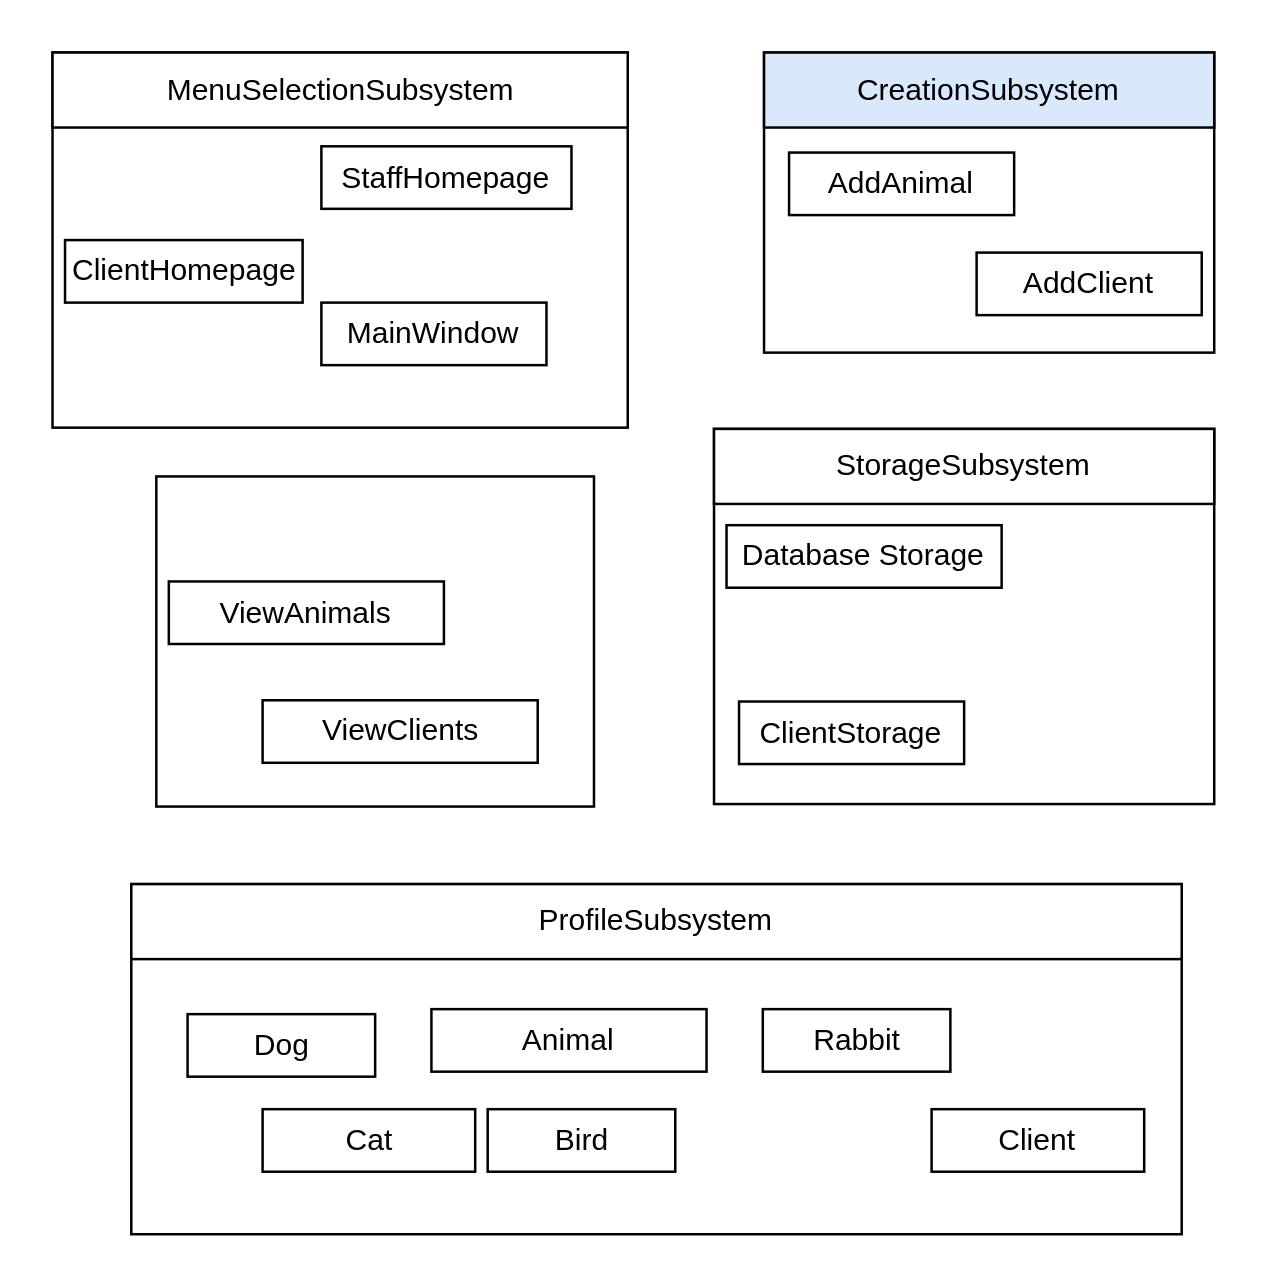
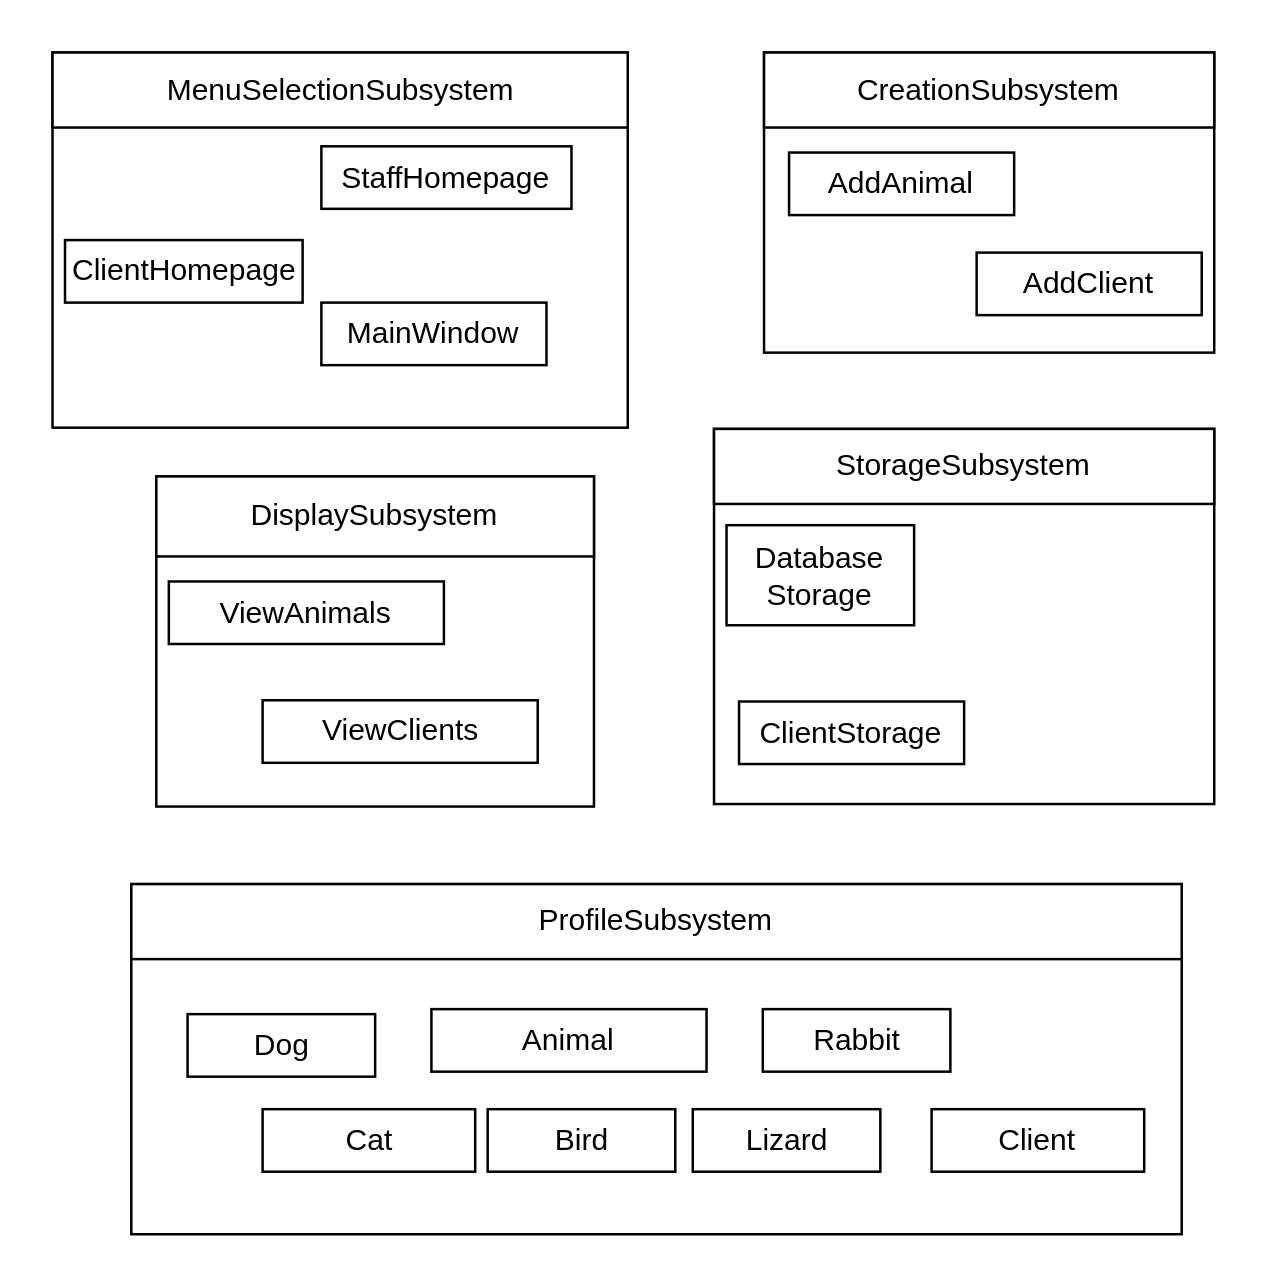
(989, 90) -> (989, 90)
none -> (375, 516)
(864, 556) -> (820, 575)
none -> (786, 1140)
